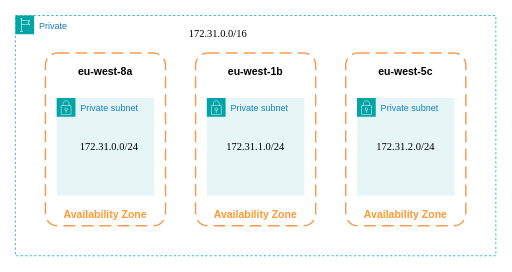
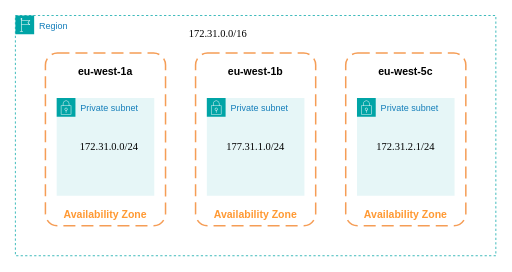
(56, 26) -> (53, 26)
(105, 72) -> (105, 72)
(255, 147) -> (255, 147)
(405, 147) -> (405, 147)
